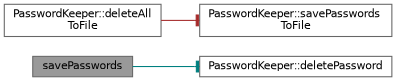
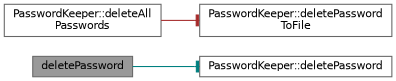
(83, 20) -> (83, 20)
(296, 20) -> (296, 20)
(83, 67) -> (83, 67)
